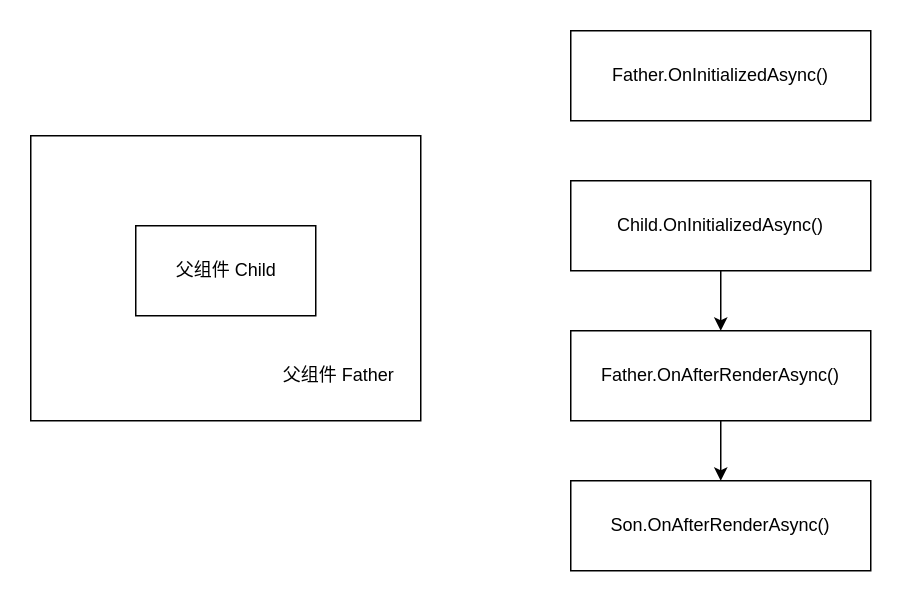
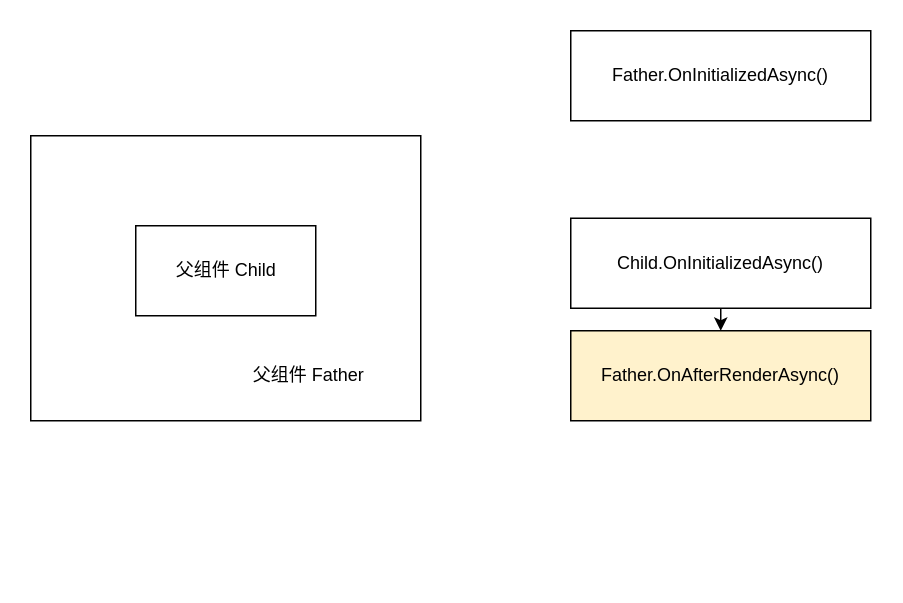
(721, 226) -> (721, 263)
(338, 376) -> (308, 376)
(721, 376) -> (721, 376)
(721, 446) -> none
(721, 526) -> none
